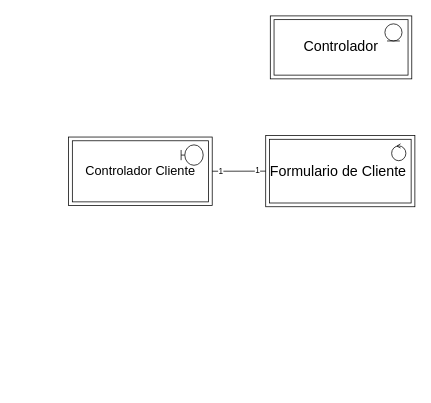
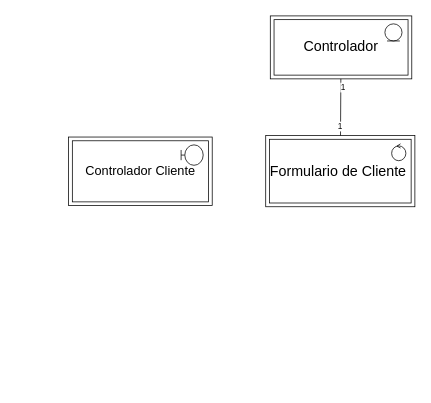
none -> (341, 107)
(239, 171) -> none
